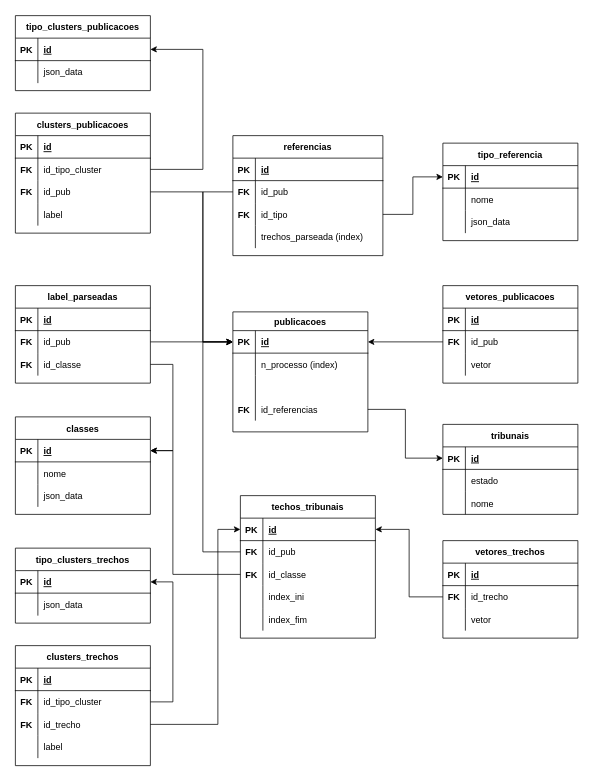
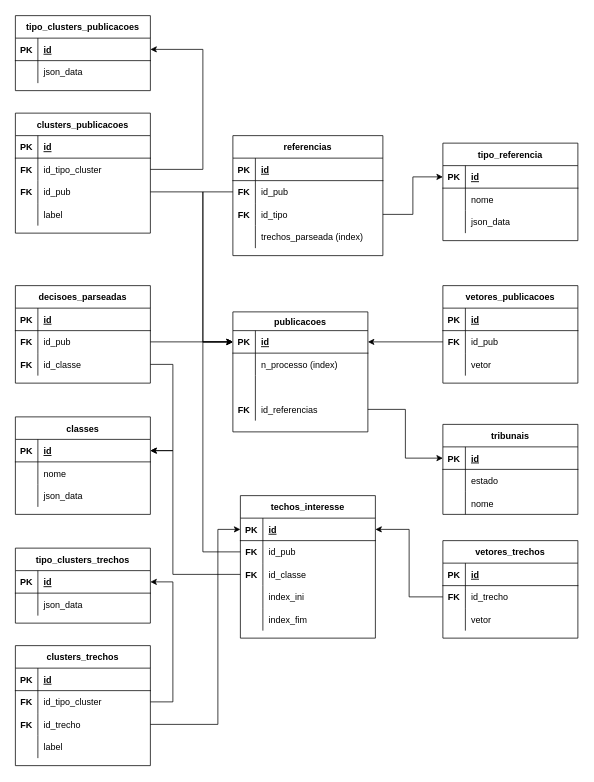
(83, 297) -> (83, 297)
(308, 507) -> (308, 507)
